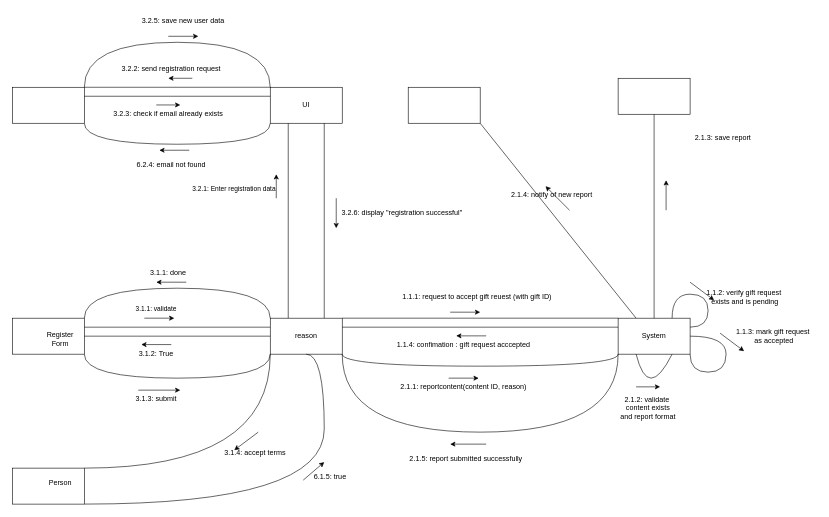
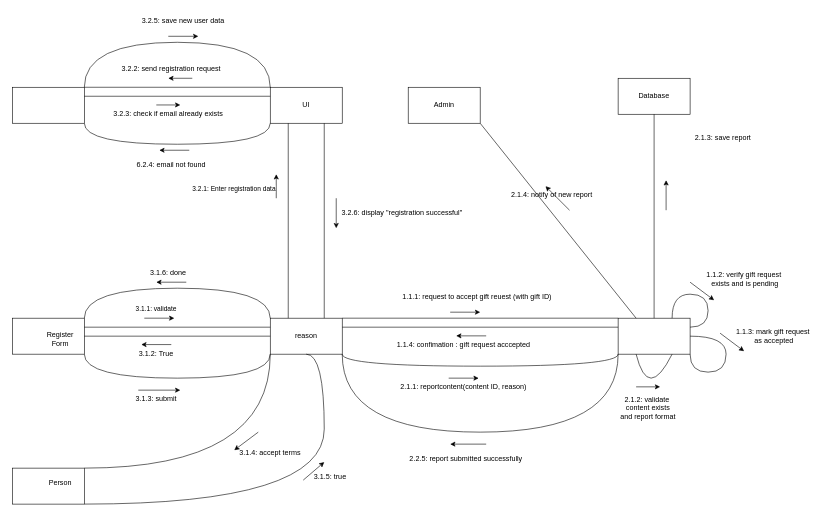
none -> (654, 96)
none -> (444, 105)
(168, 273) -> (168, 273)
(744, 297) -> (744, 279)
(654, 336) -> none
(255, 453) -> (270, 453)
(466, 459) -> (466, 459)
(330, 477) -> (330, 477)
